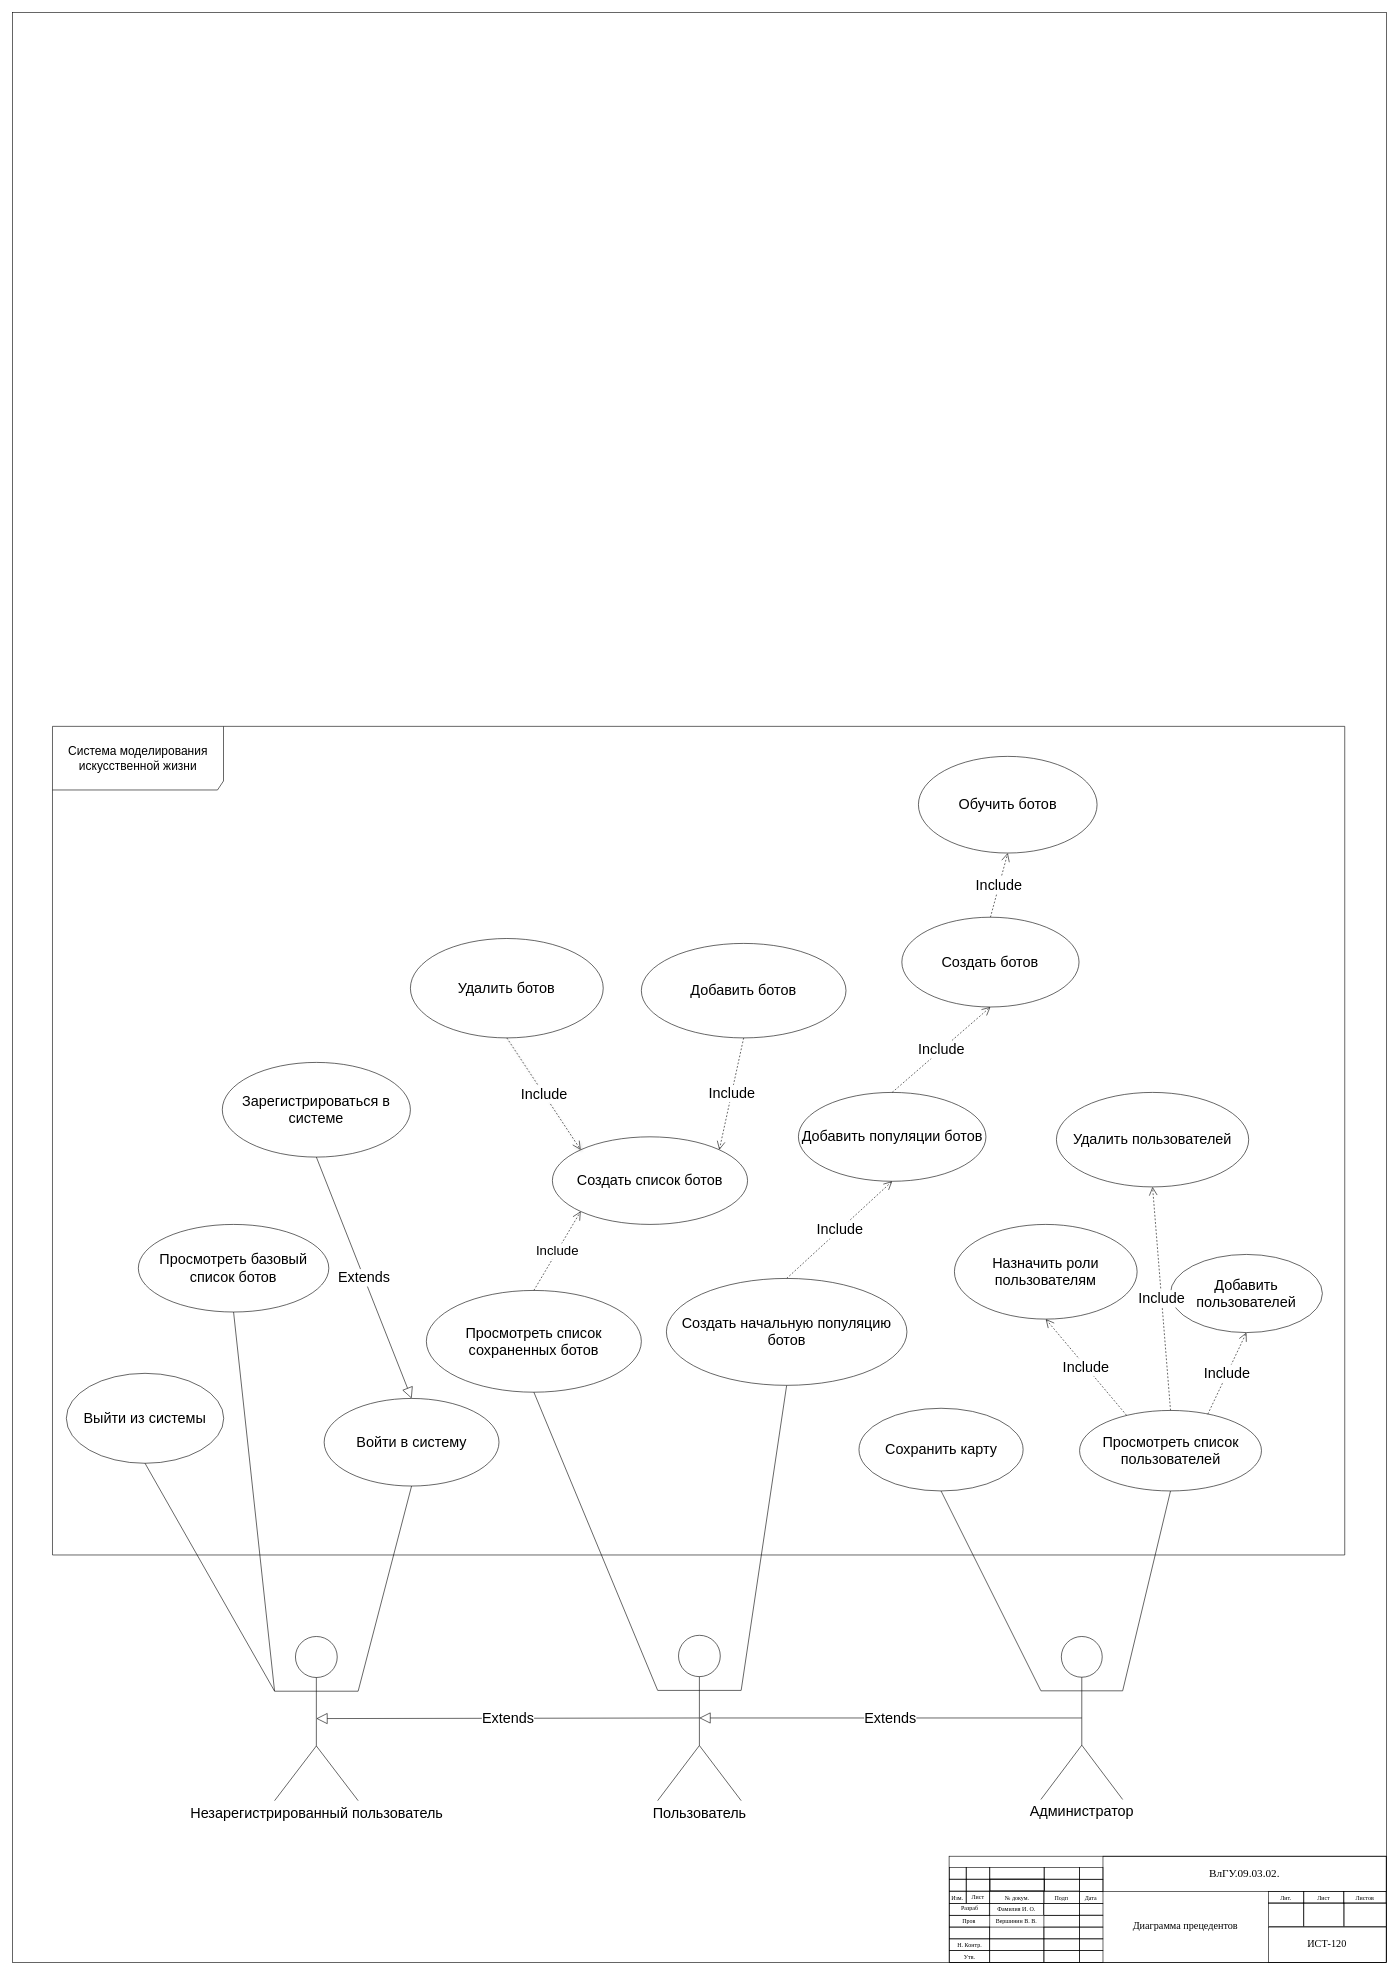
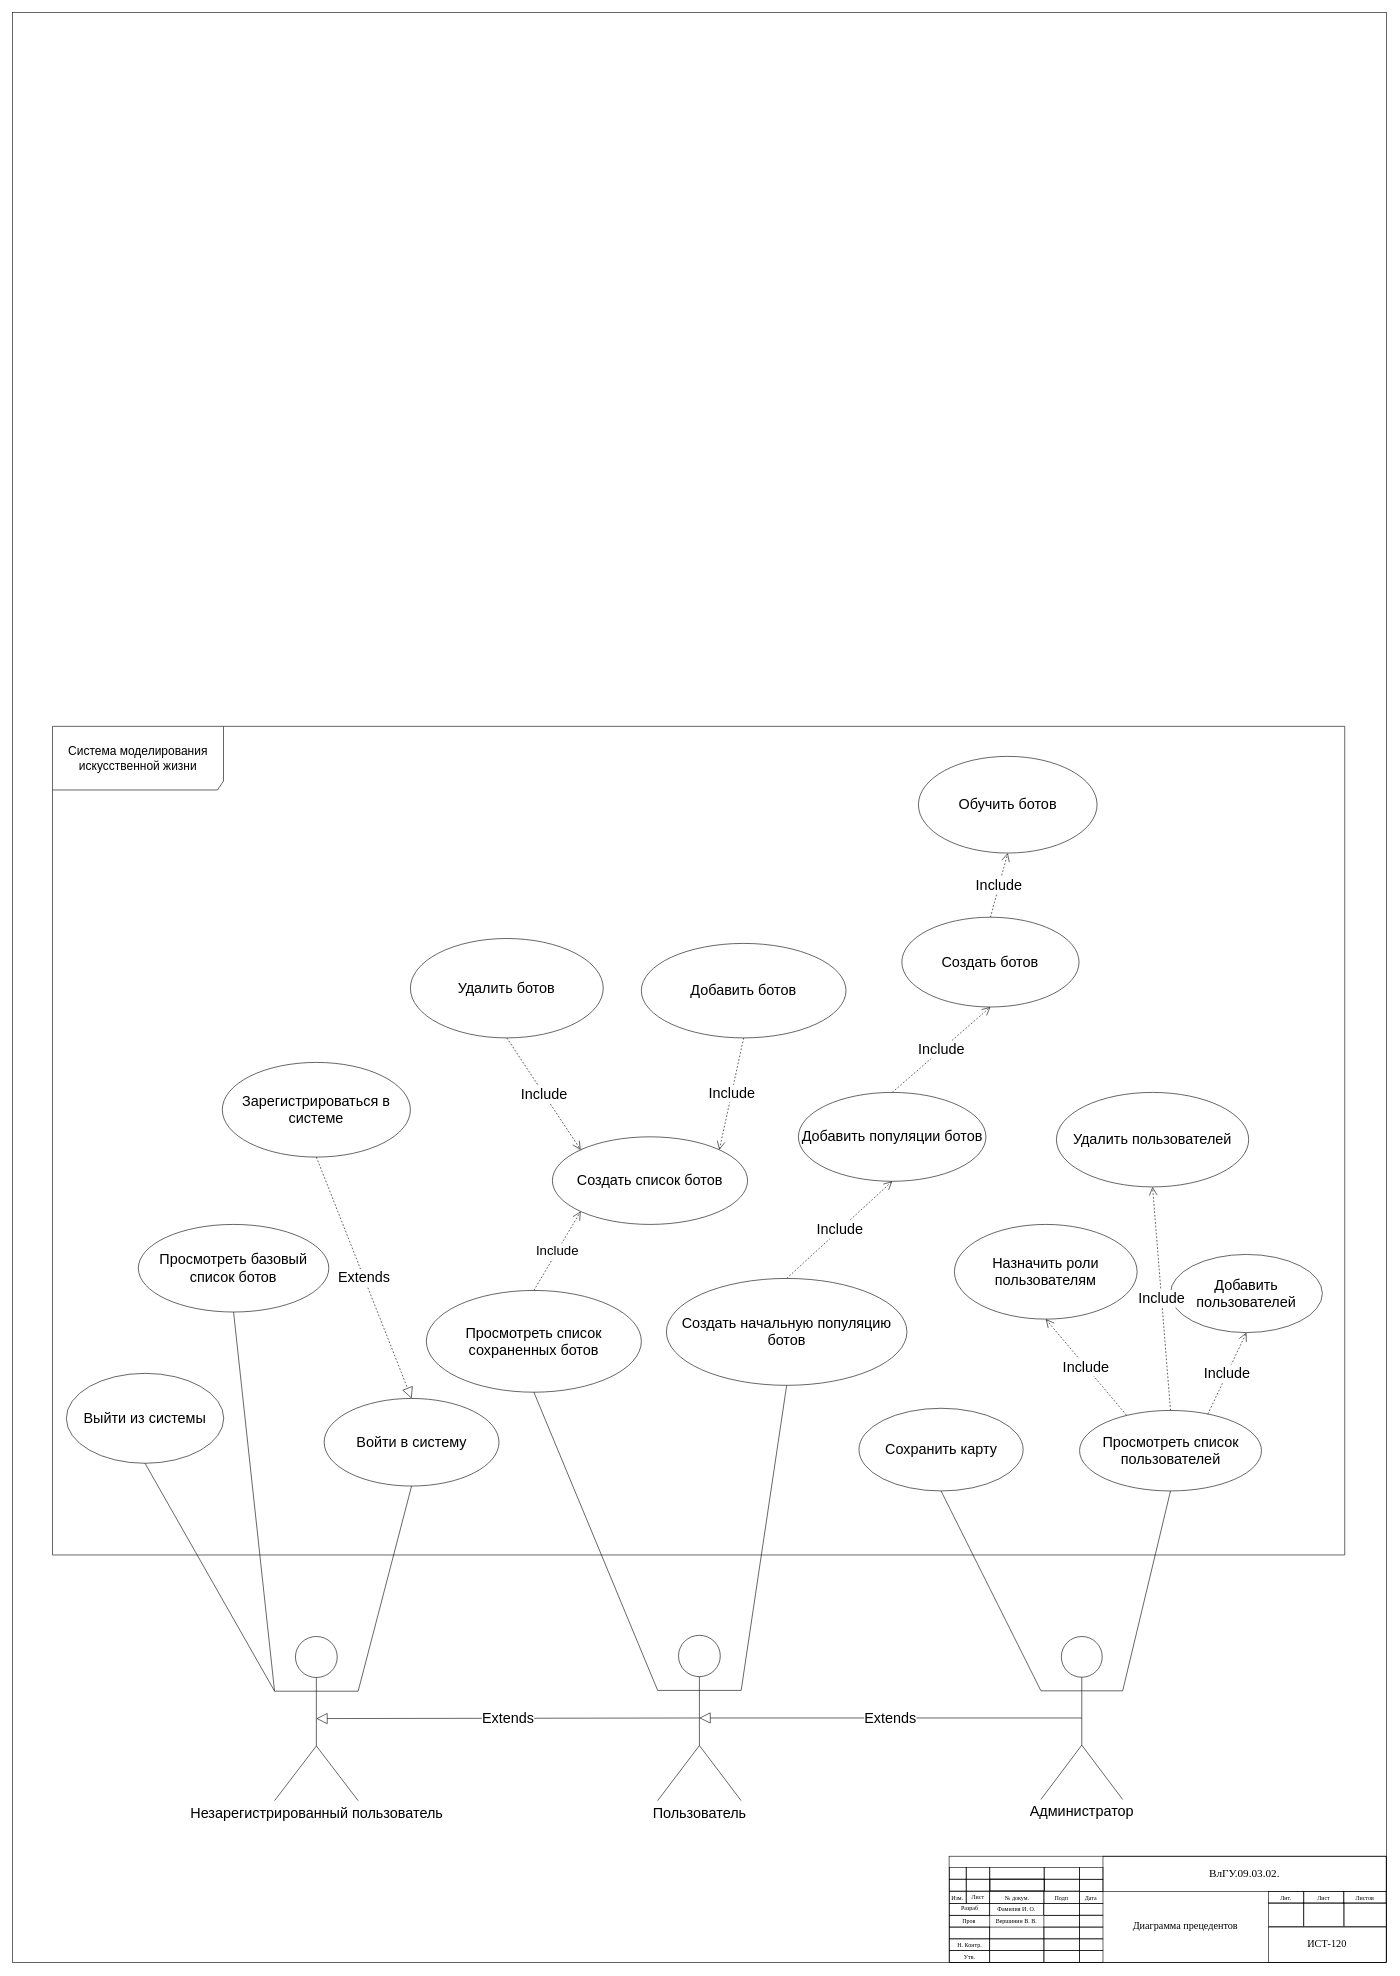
(338, 1212) -> (338, 1212)
